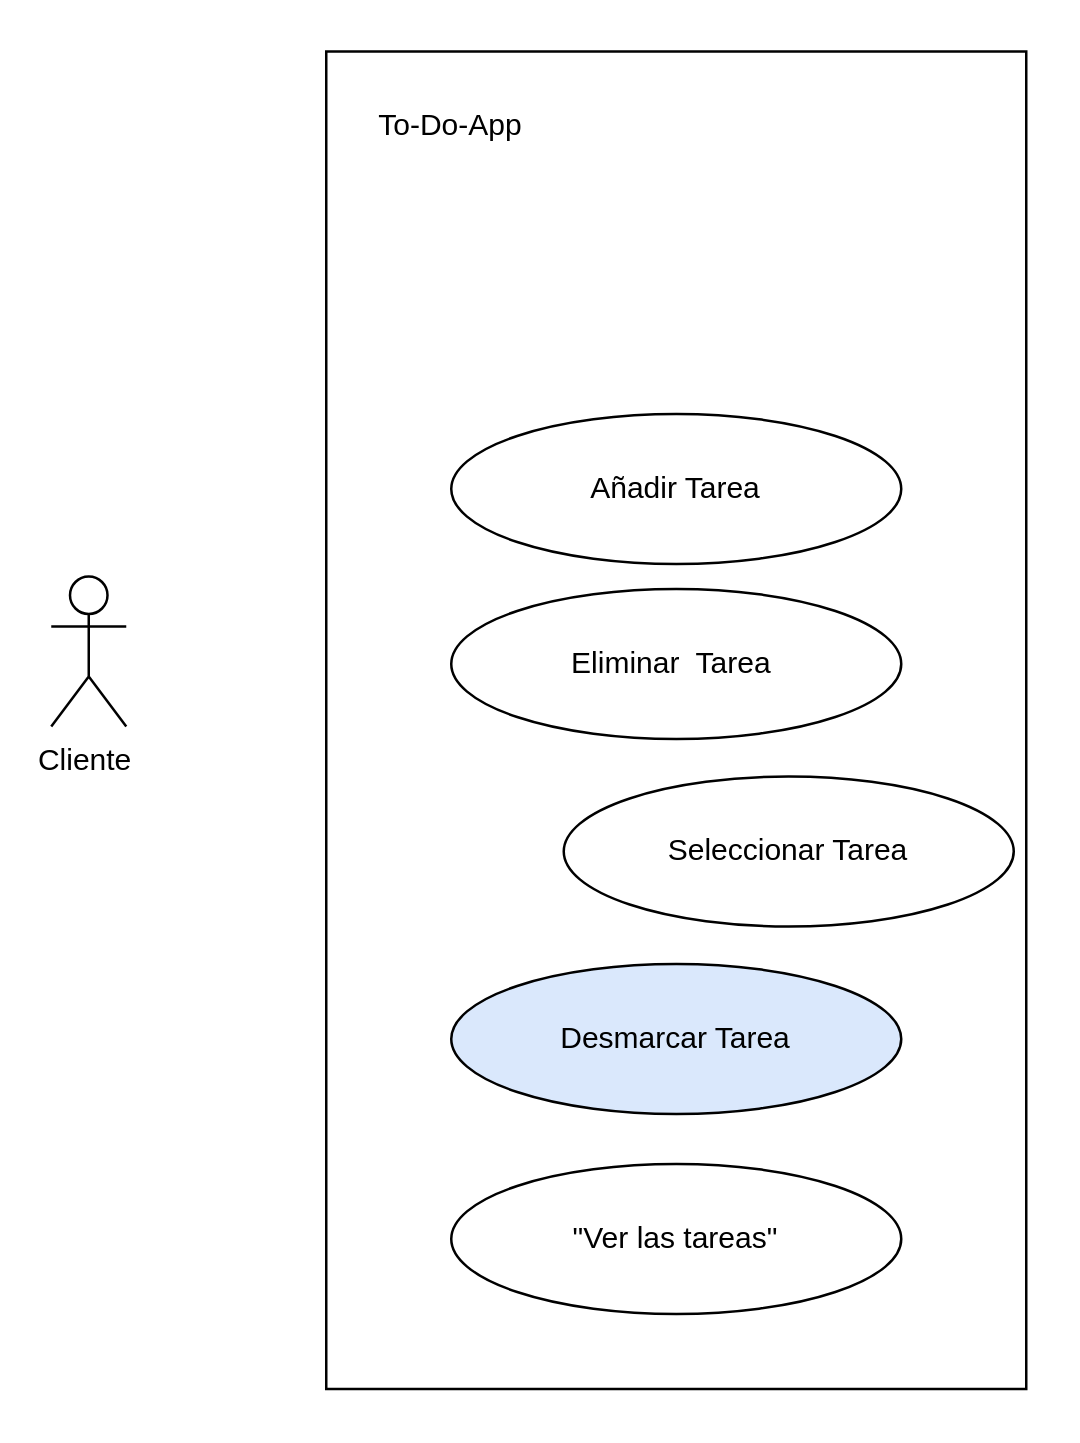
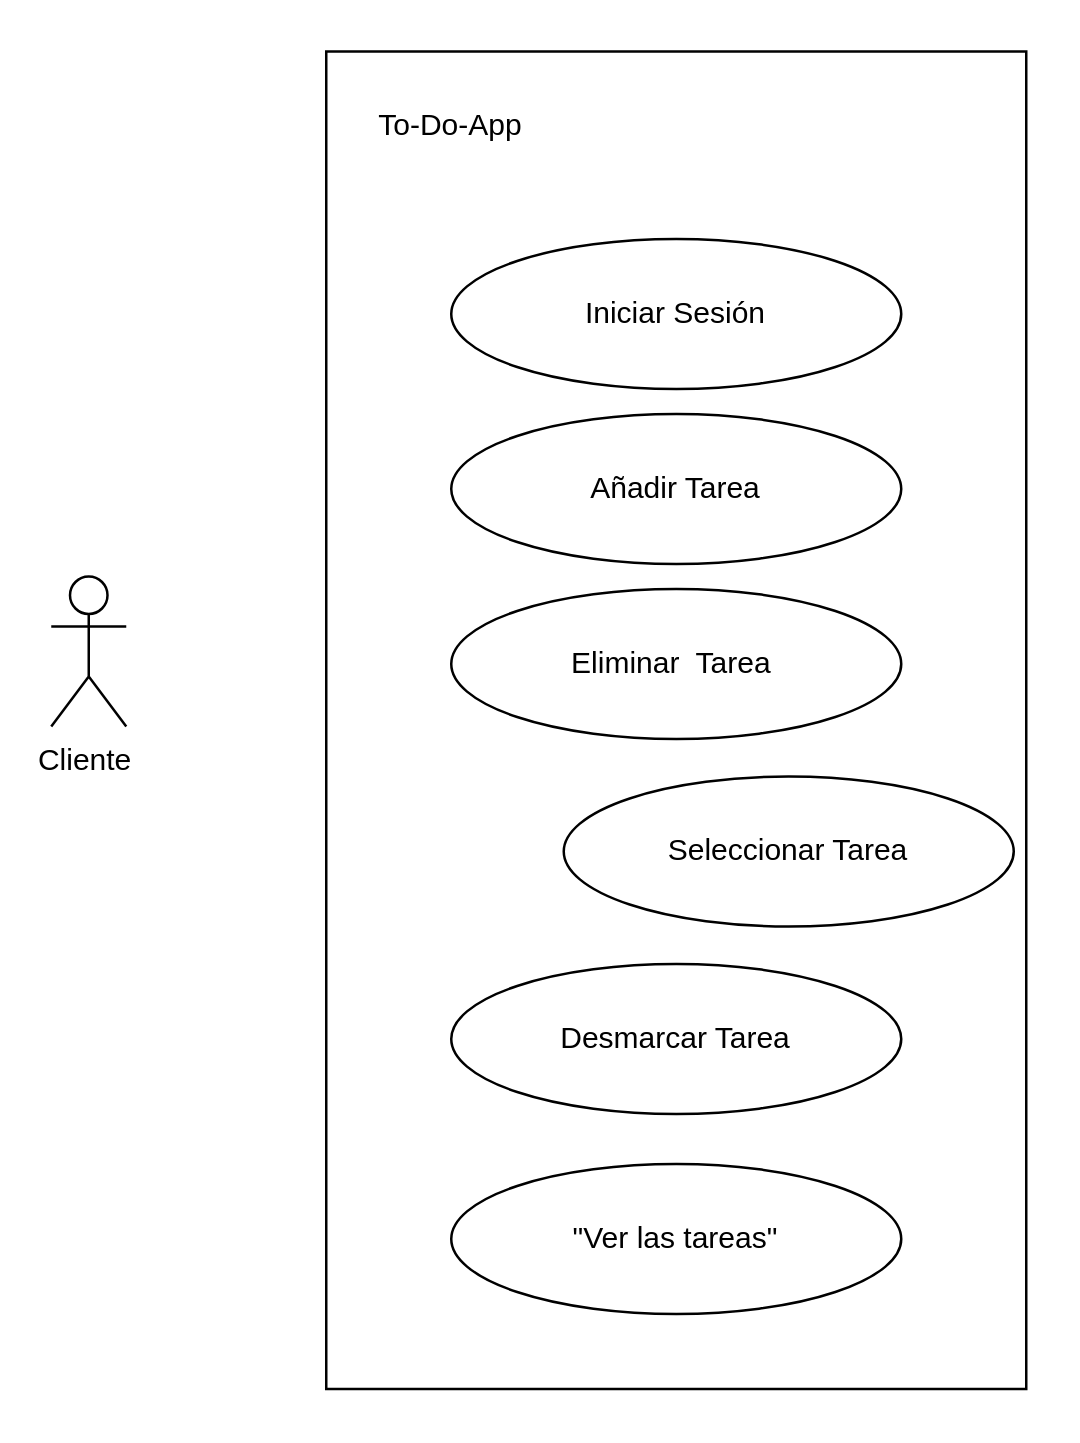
none -> (676, 314)
(676, 1039) -> (676, 1039)
